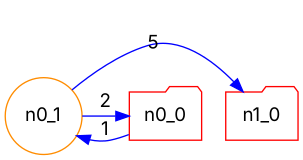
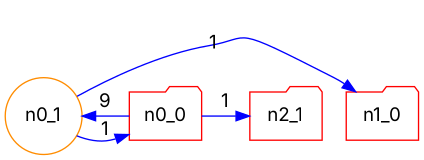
(153, 44) -> (214, 44)
(106, 102) -> (106, 130)
none -> (286, 116)
(106, 130) -> (106, 102)
